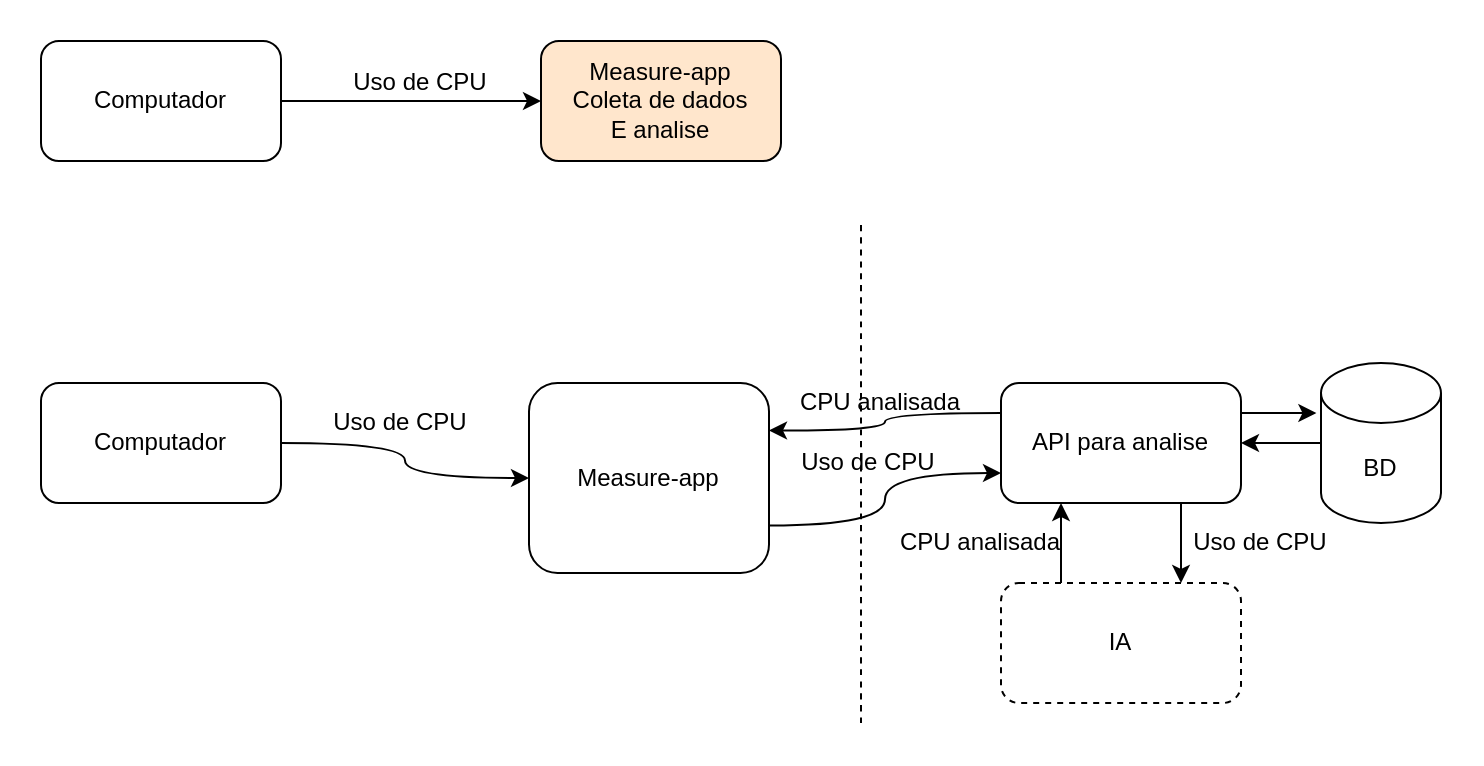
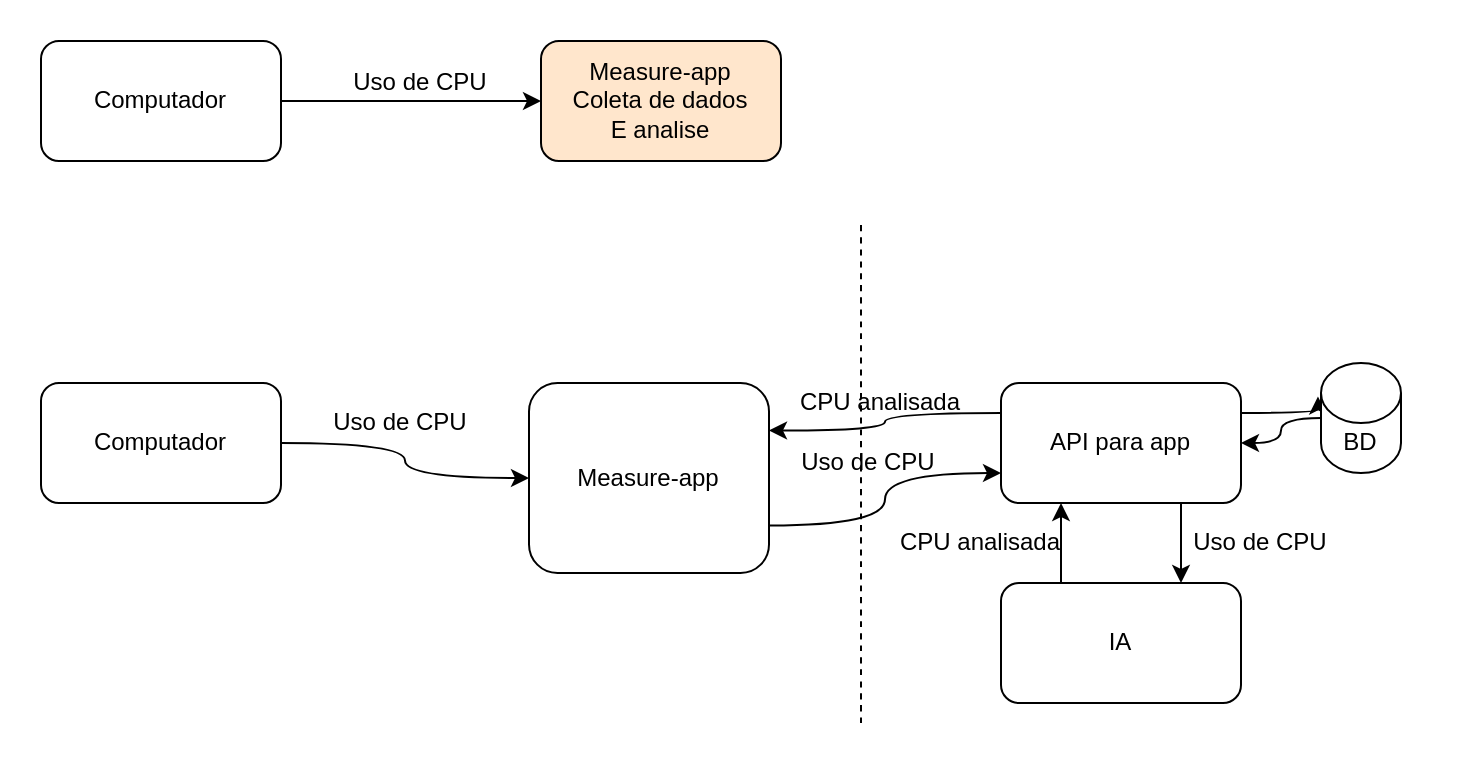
(1121, 443) -> (1121, 443)
(1381, 443) -> (1361, 418)
(1121, 643) -> (1121, 643)
